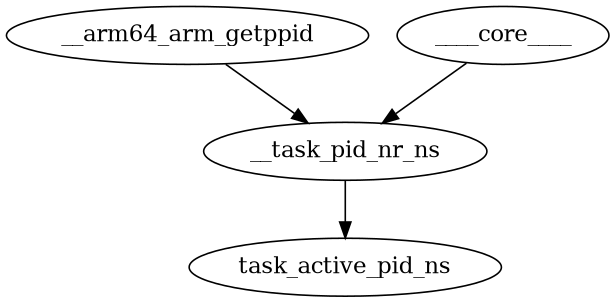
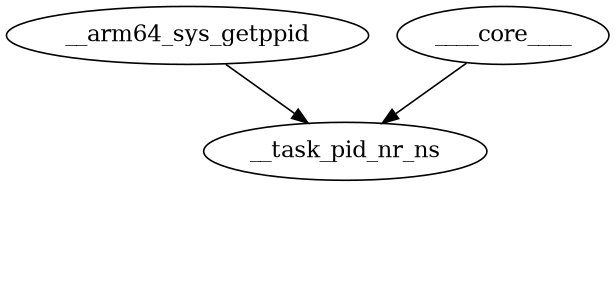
(188, 35) -> (188, 35)
(345, 267) -> none
